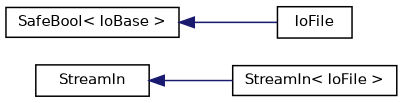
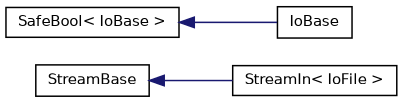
(315, 22) -> (315, 22)
(92, 81) -> (92, 81)
